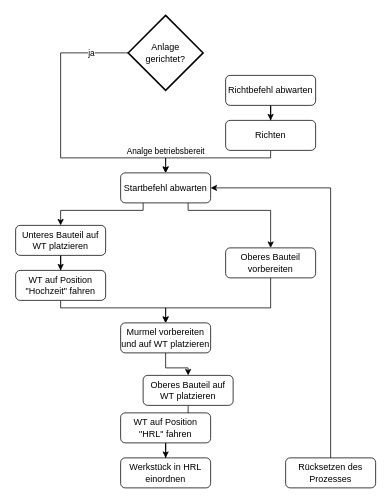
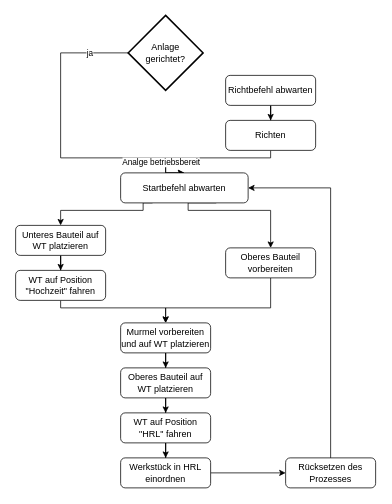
(165, 188) -> (184, 188)
(188, 390) -> (165, 383)
none -> (279, 473)
